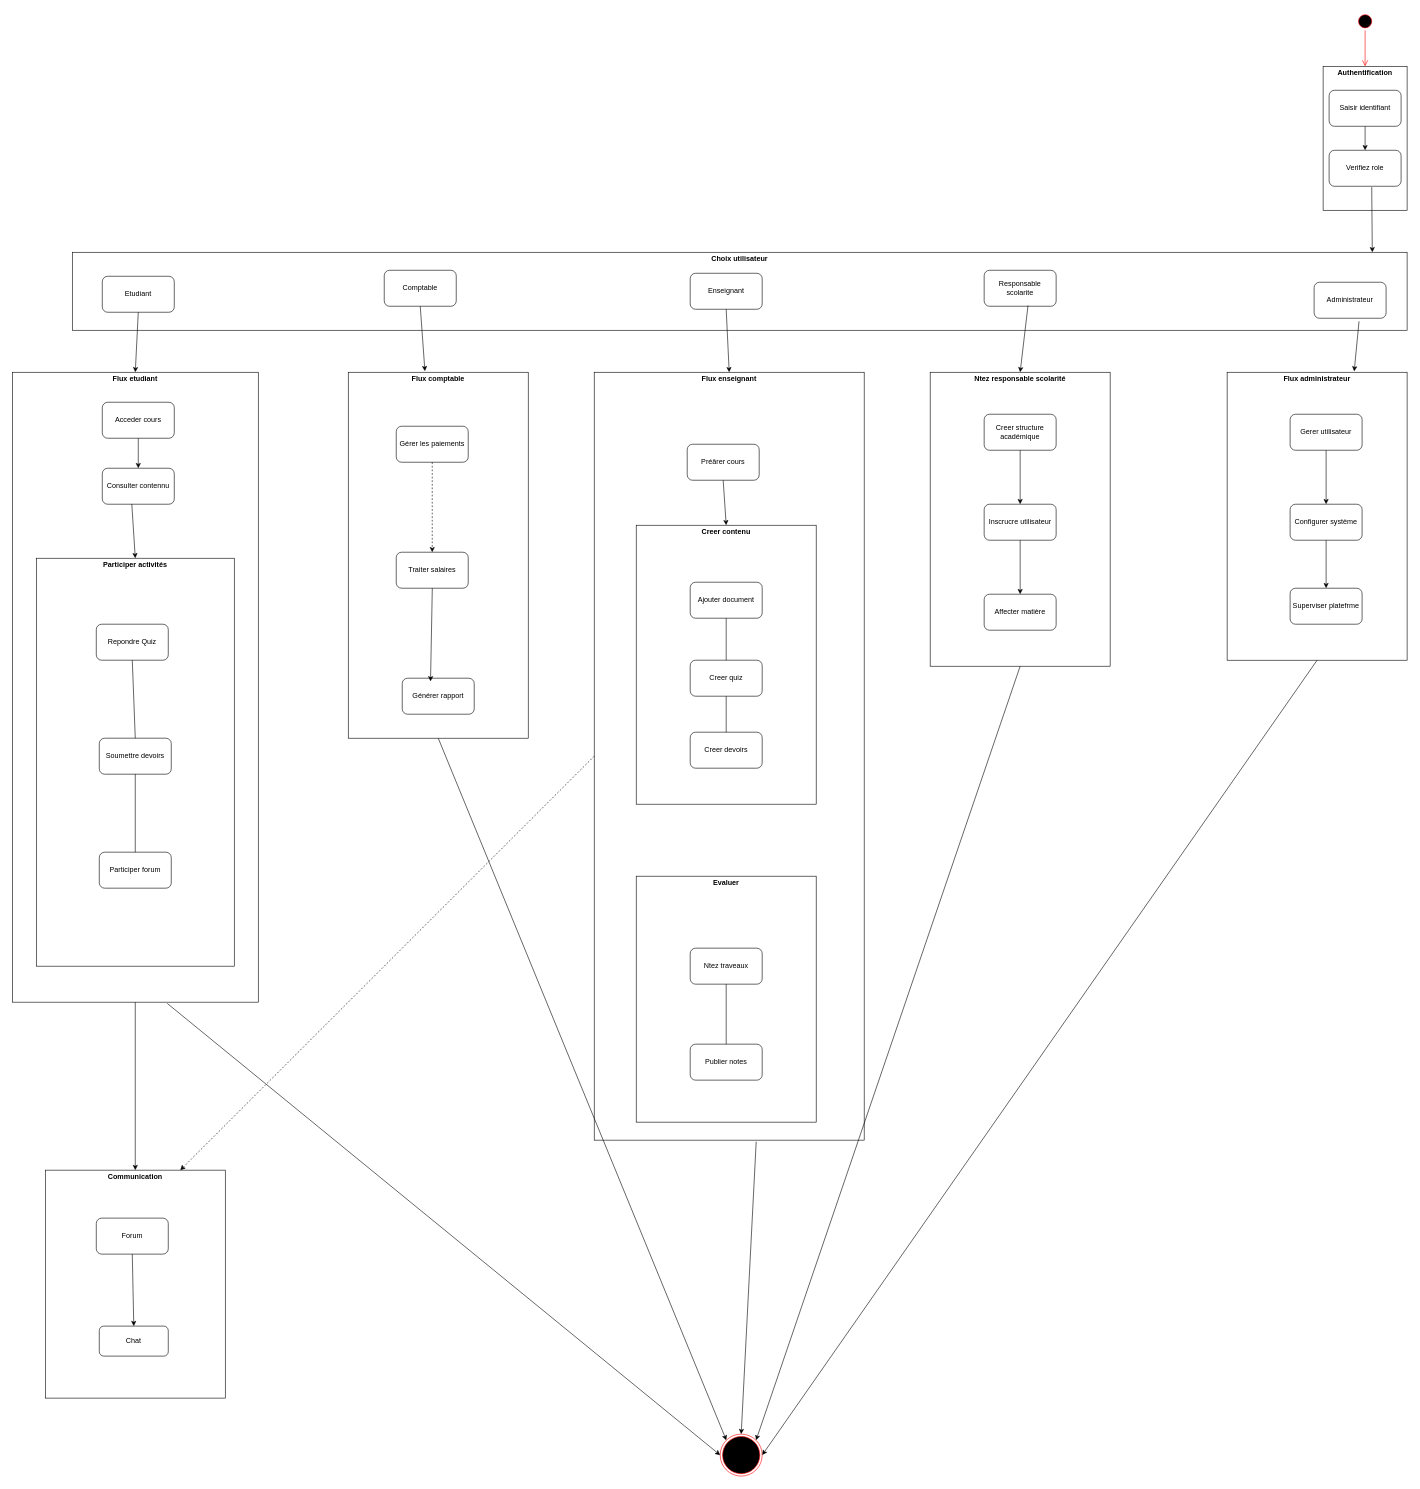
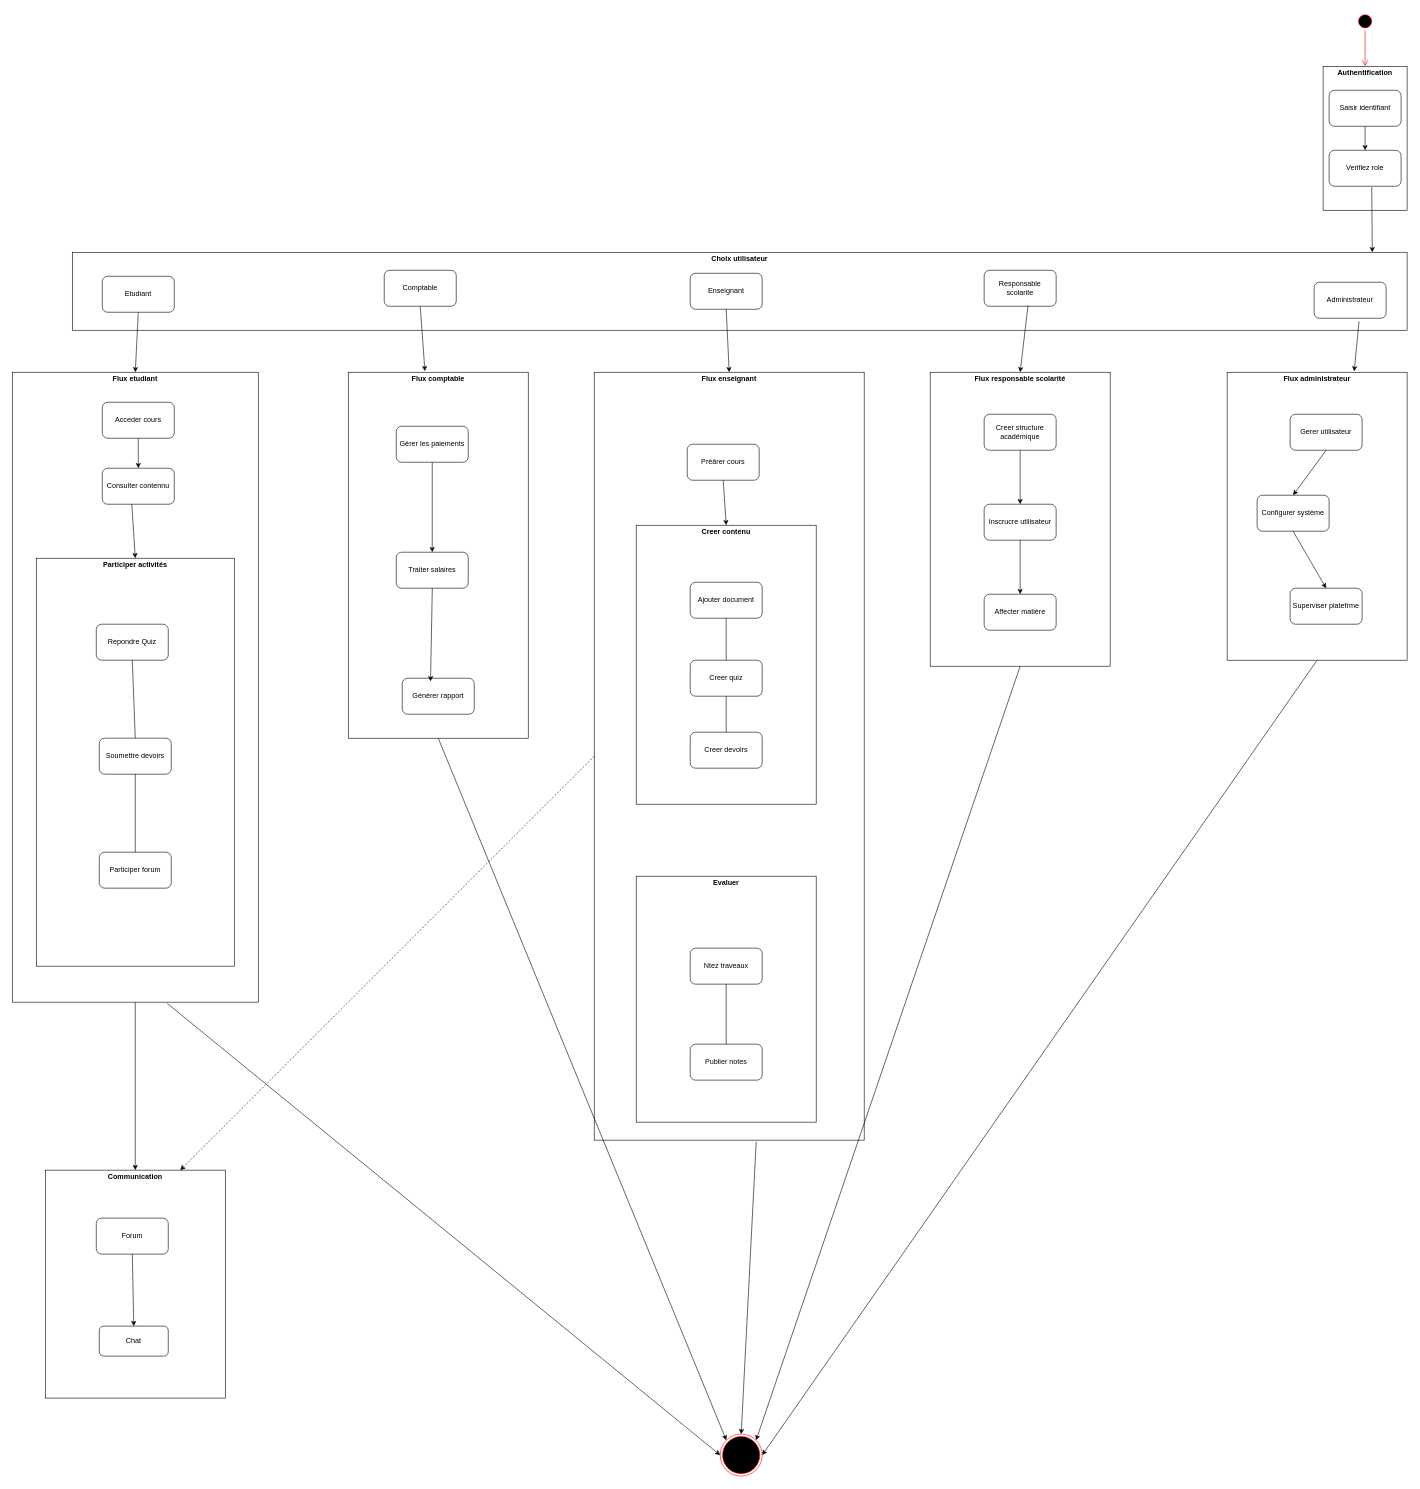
(978, 377) -> (977, 377)
(432, 505) -> (432, 505)
(1326, 522) -> (1293, 513)
